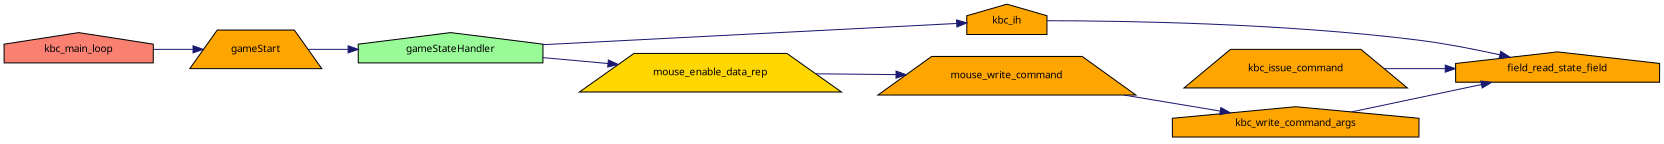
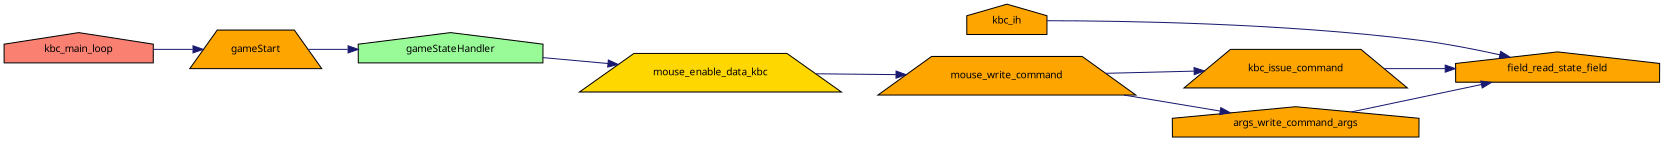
(750, 34) -> none
none -> (1150, 72)
(710, 73) -> (710, 73)
(1296, 123) -> (1296, 123)
